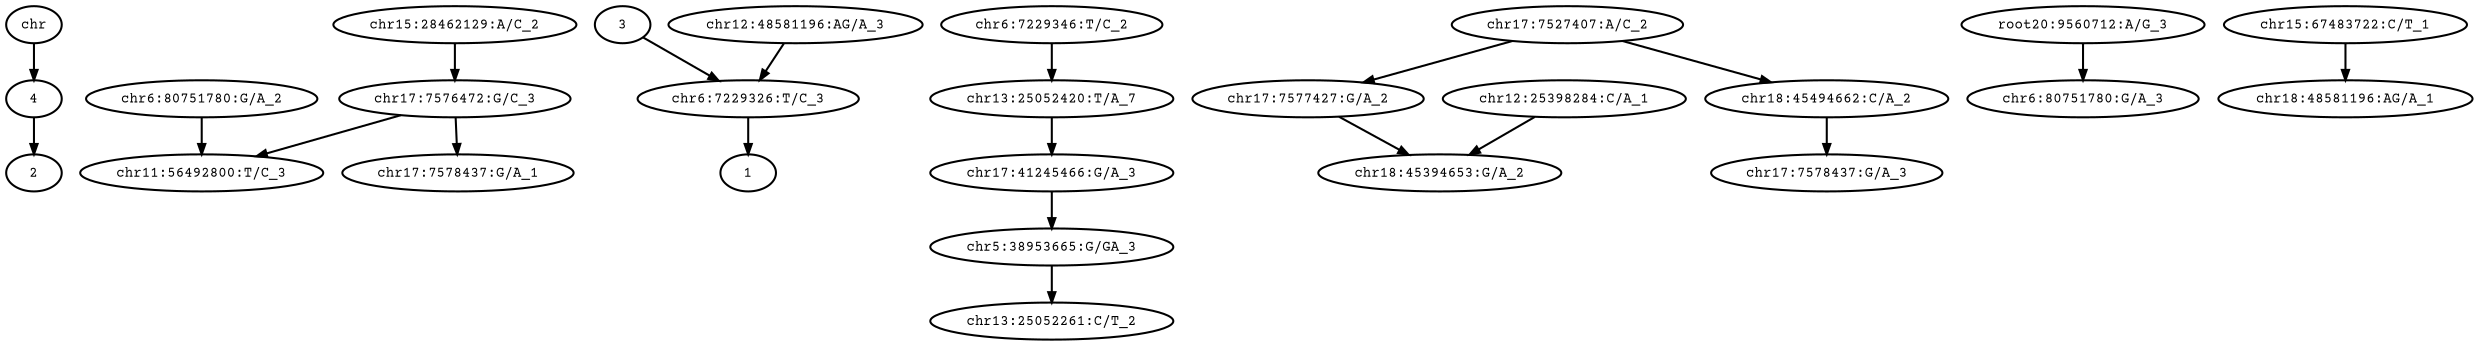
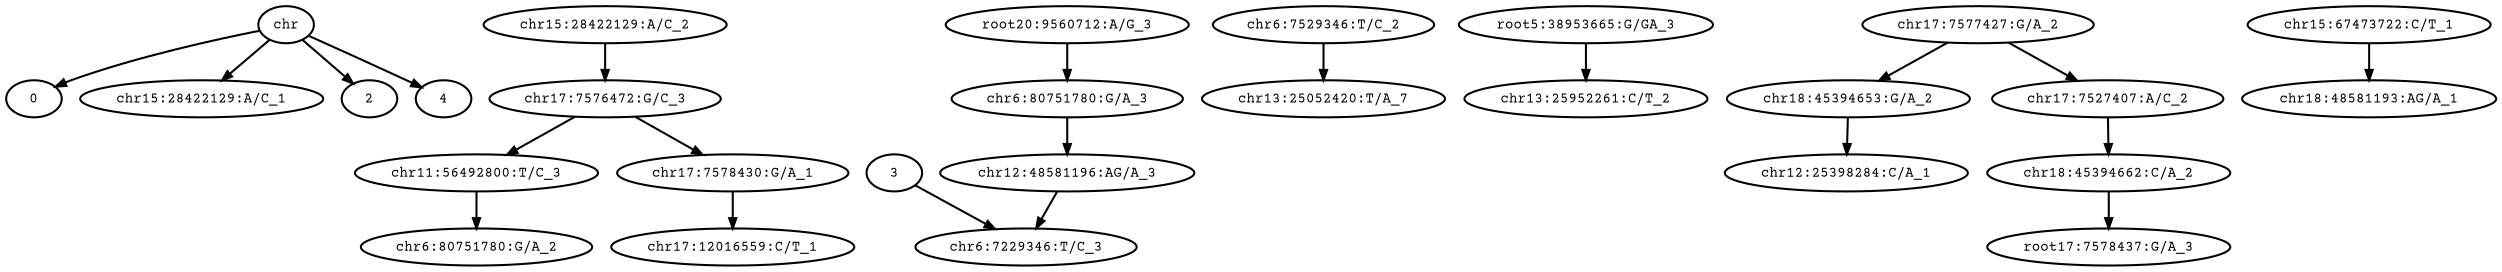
(455, 25) -> (605, 25)
(1052, 25) -> (1324, 25)
(2345, 25) -> (2369, 25)
(1443, 60) -> (2038, 59)
none -> (34, 99)
none -> (202, 99)
(748, 99) -> (1026, 247)
(1827, 99) -> (2109, 173)
(2345, 99) -> (2369, 99)
(34, 131) -> (324, 58)
(202, 131) -> (477, 205)
none -> (1067, 131)
(1507, 133) -> (1847, 131)
(458, 173) -> (733, 173)
(748, 173) -> none
(1052, 173) -> none
(1827, 173) -> (2109, 247)
none -> (733, 247)
(1052, 247) -> (1586, 25)
(1052, 321) -> (1586, 99)
